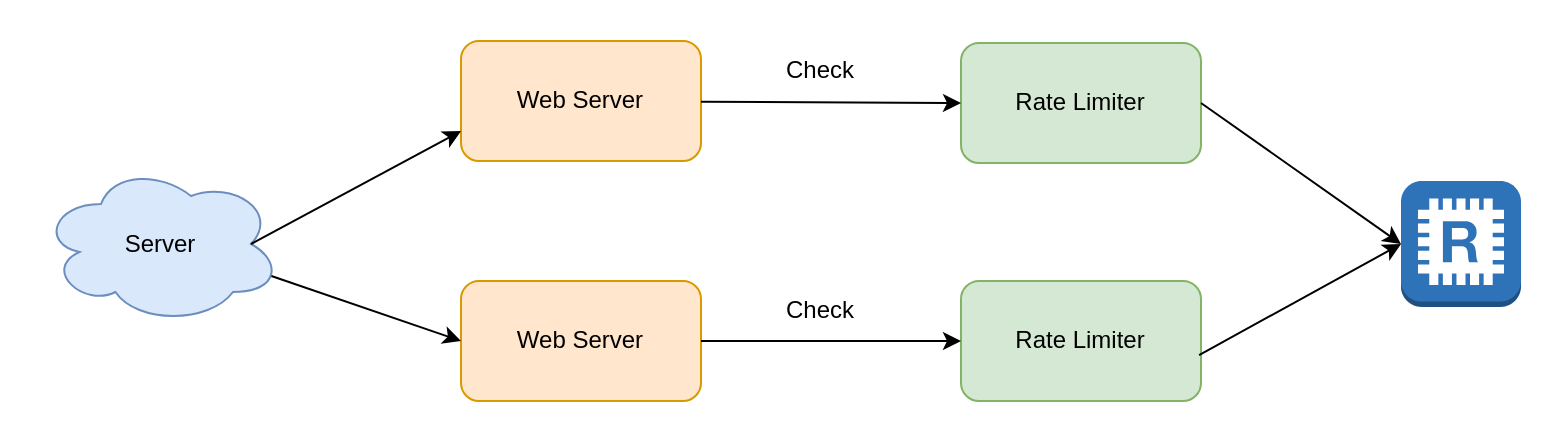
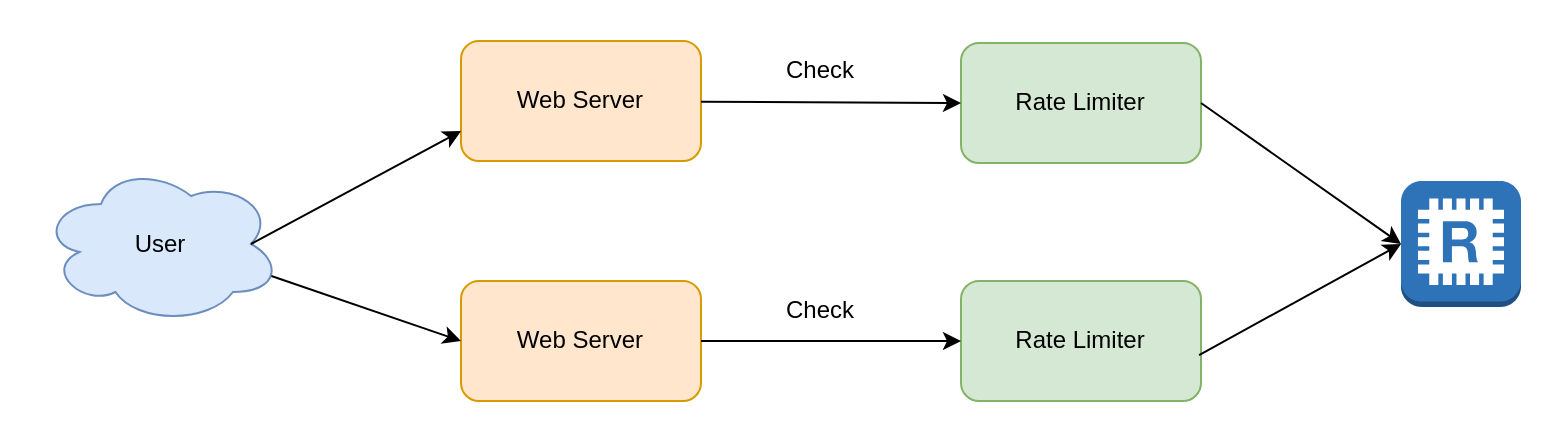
(161, 245) -> (161, 245)
